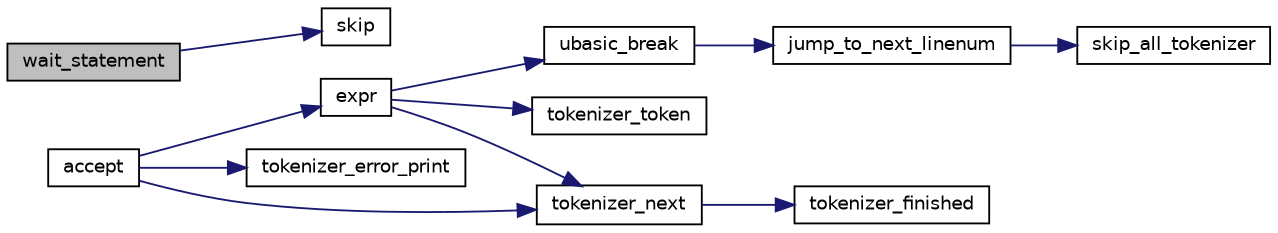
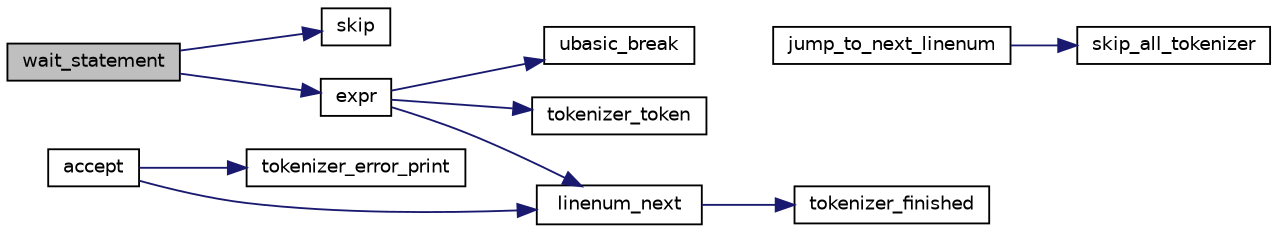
(724, 45) -> none
(221, 134) -> (241, 82)
(619, 205) -> (619, 205)
